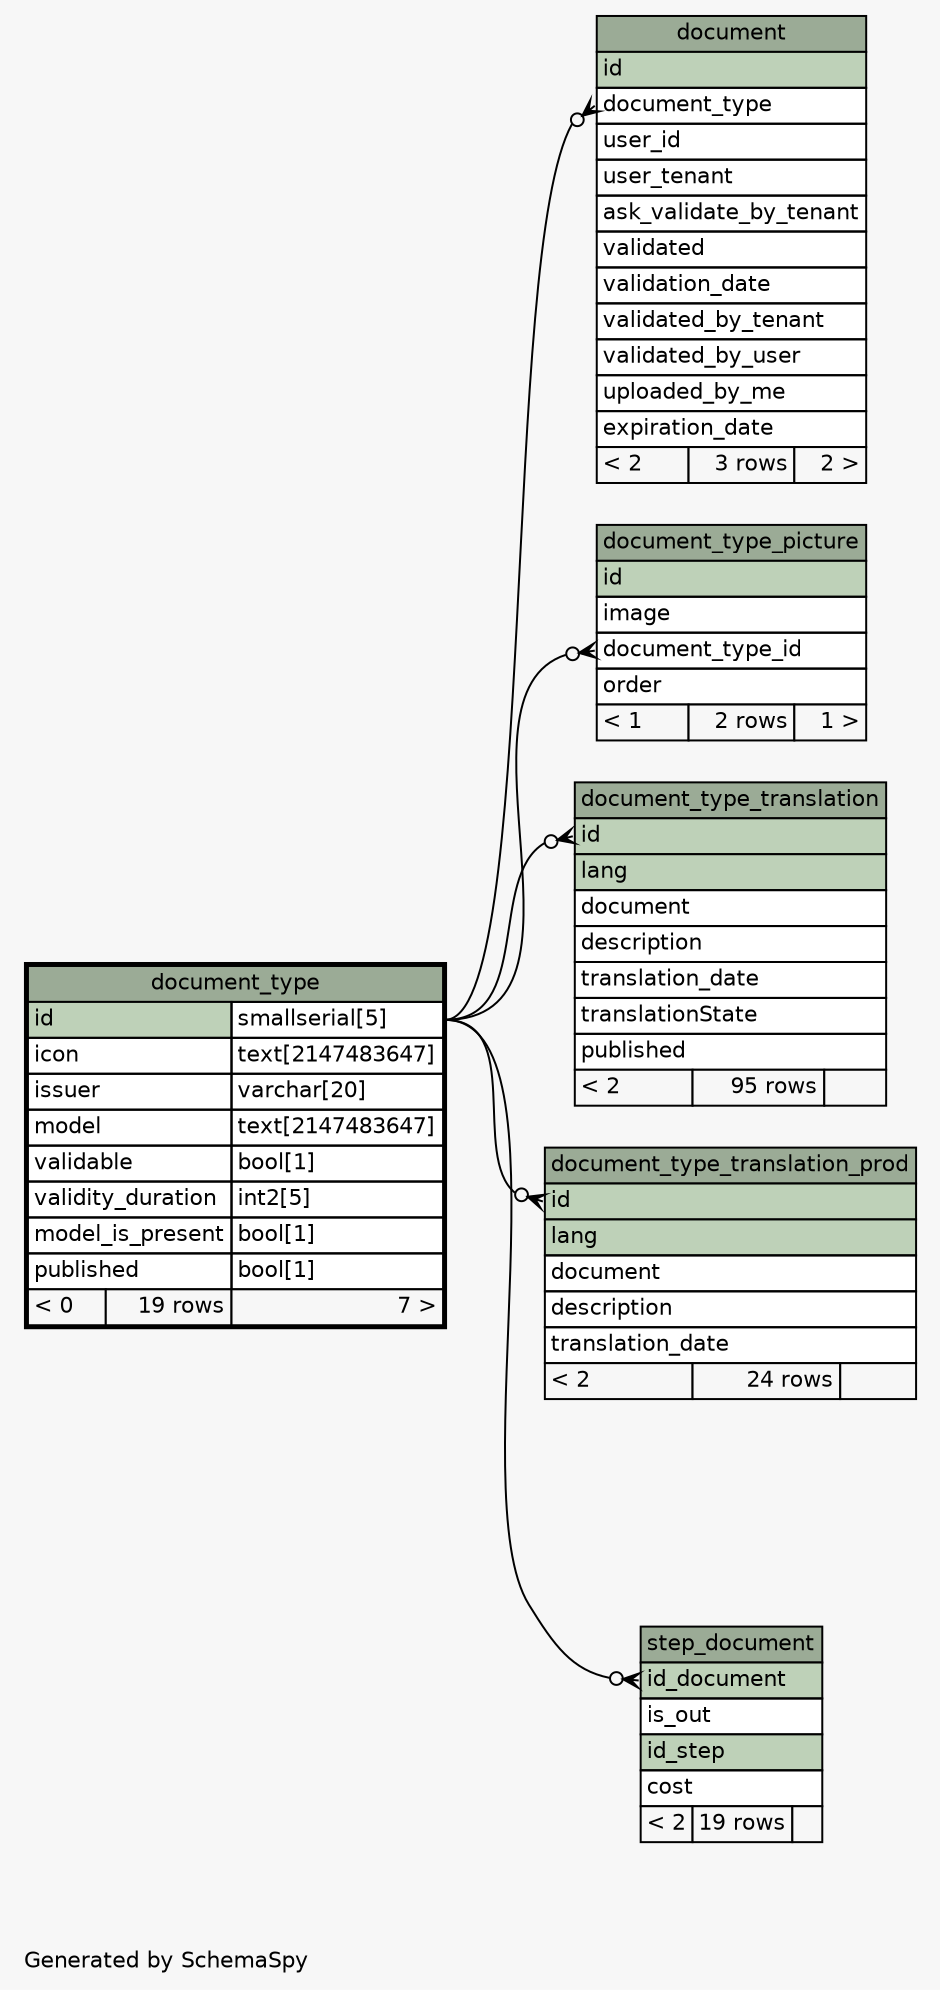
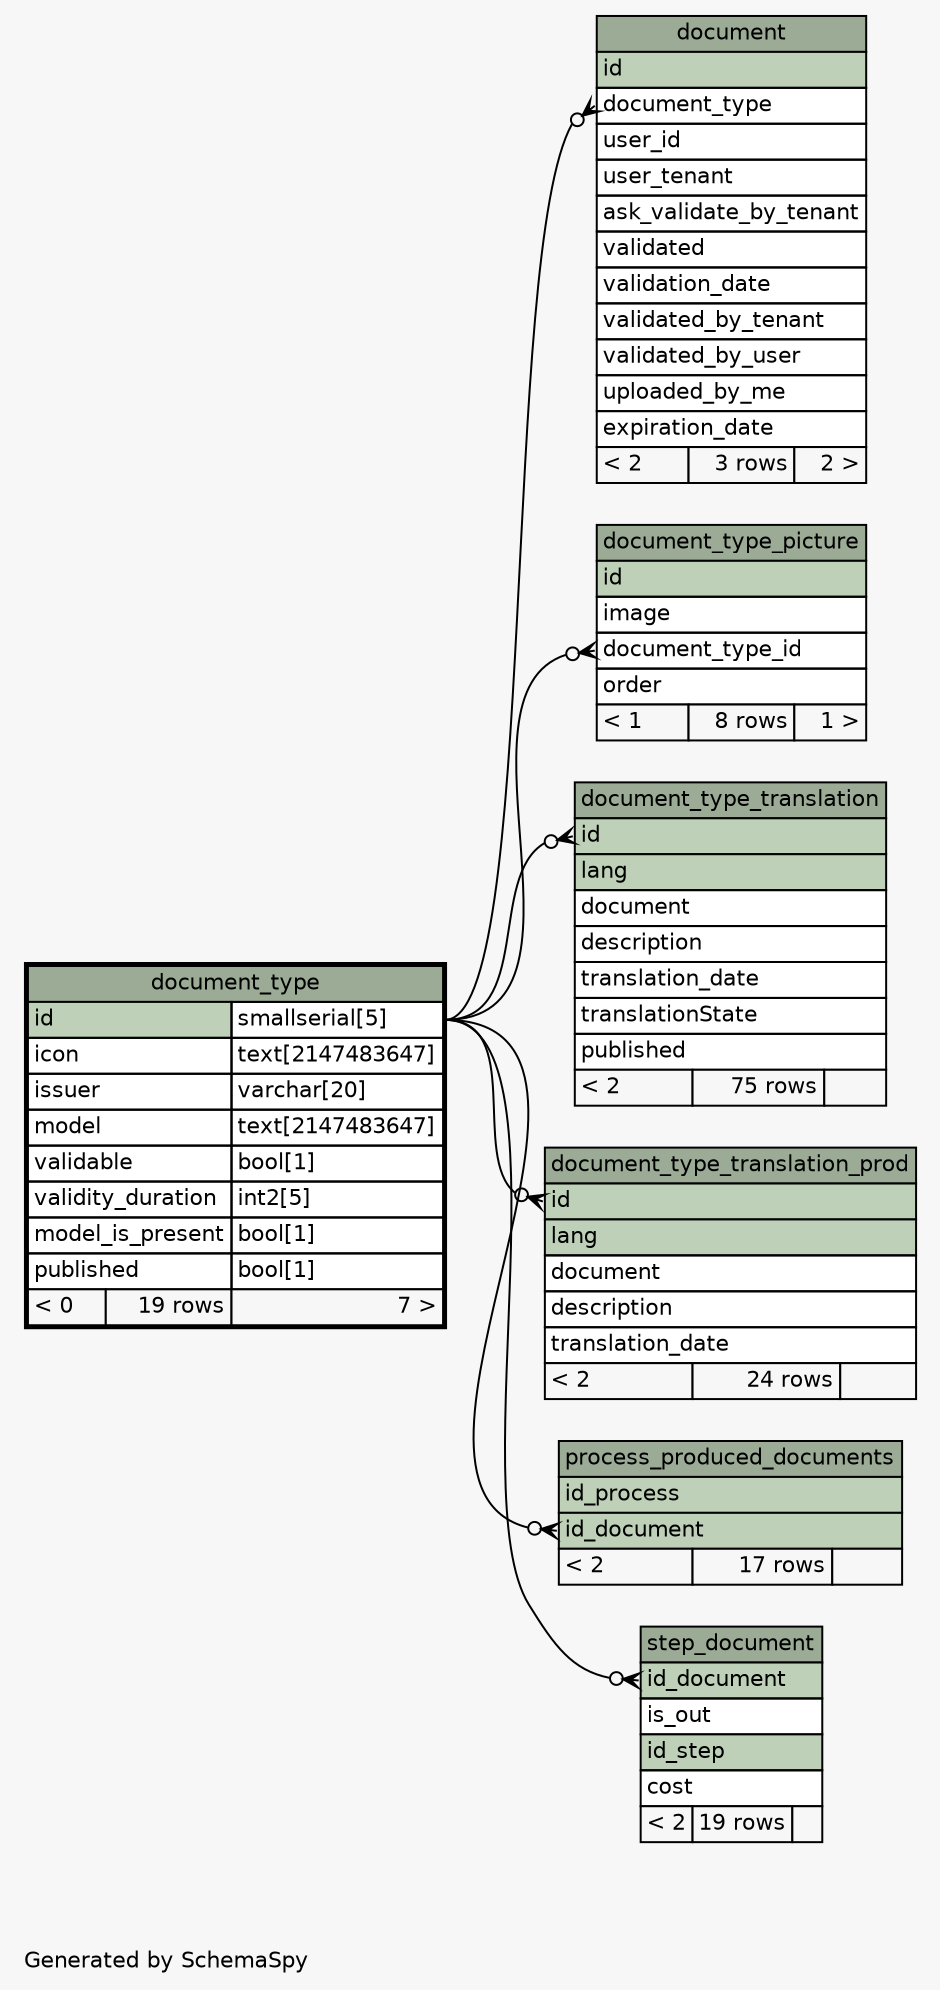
(751, 721) -> (751, 721)
(774, 1087) -> (774, 1087)
none -> (730, 1513)
